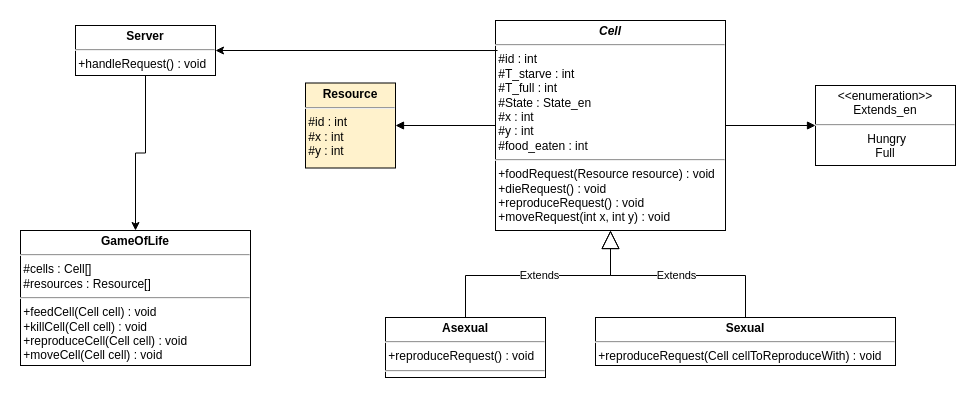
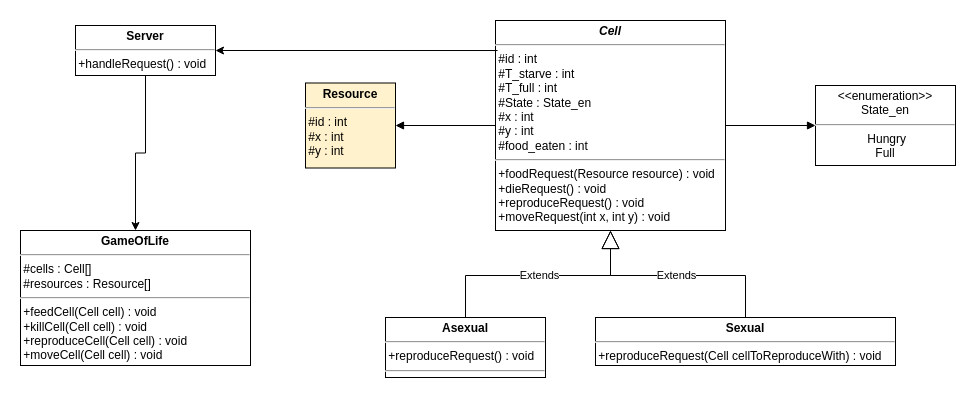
(864, 114) -> (864, 114)
